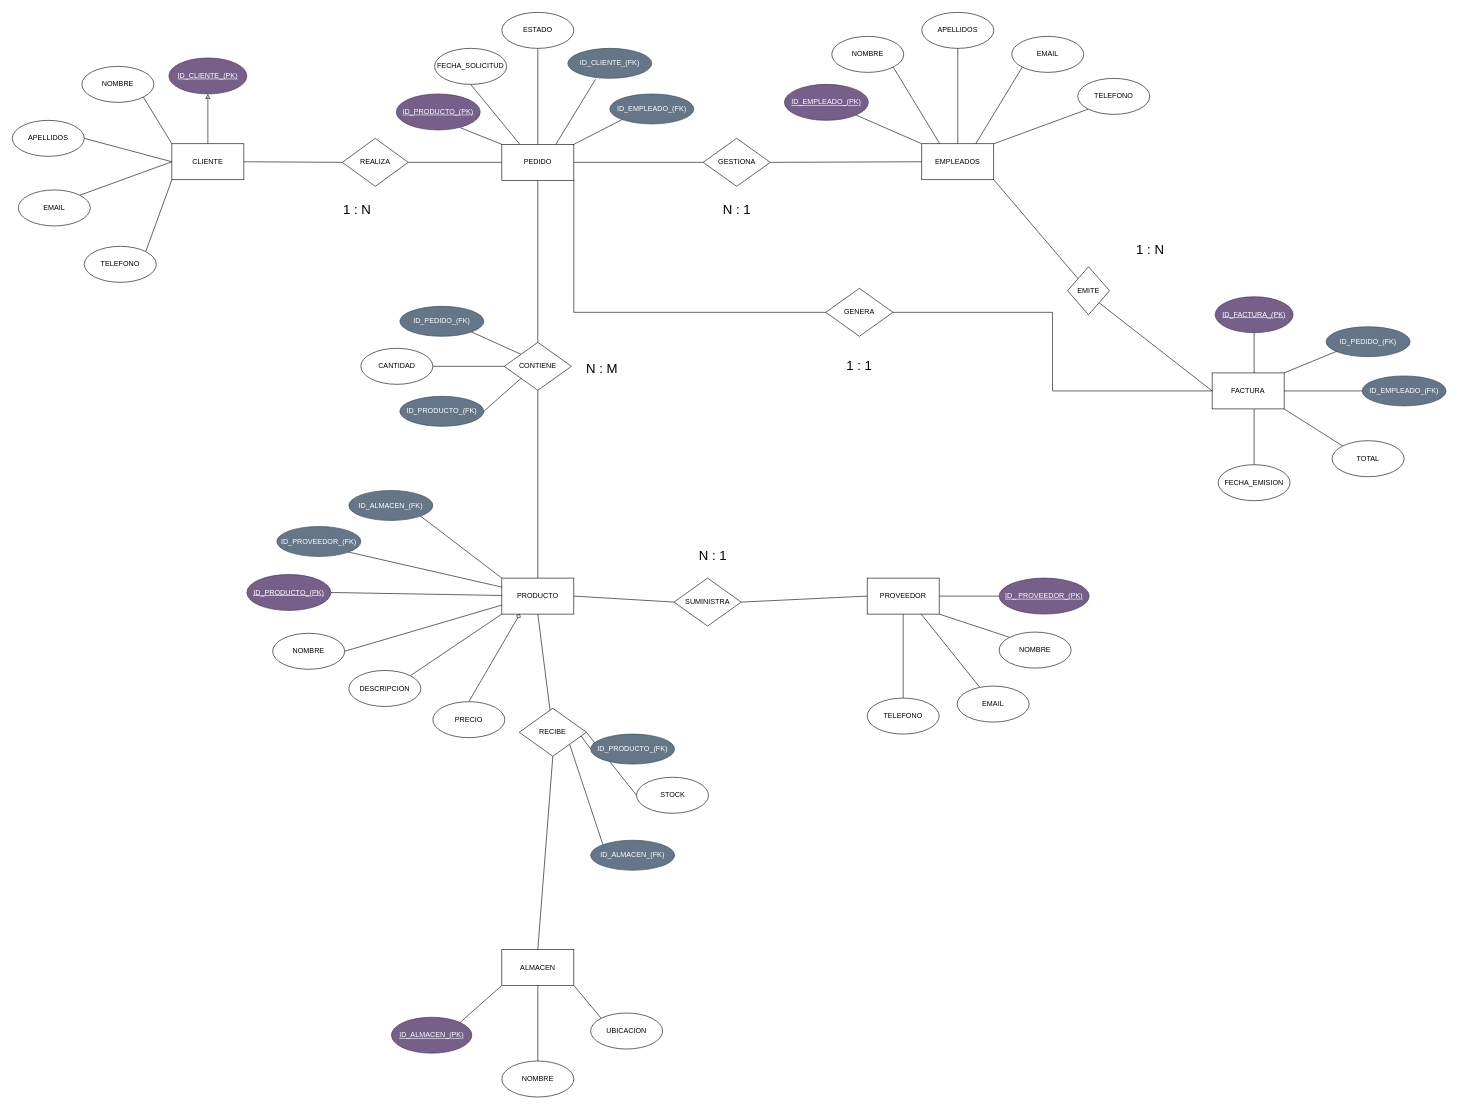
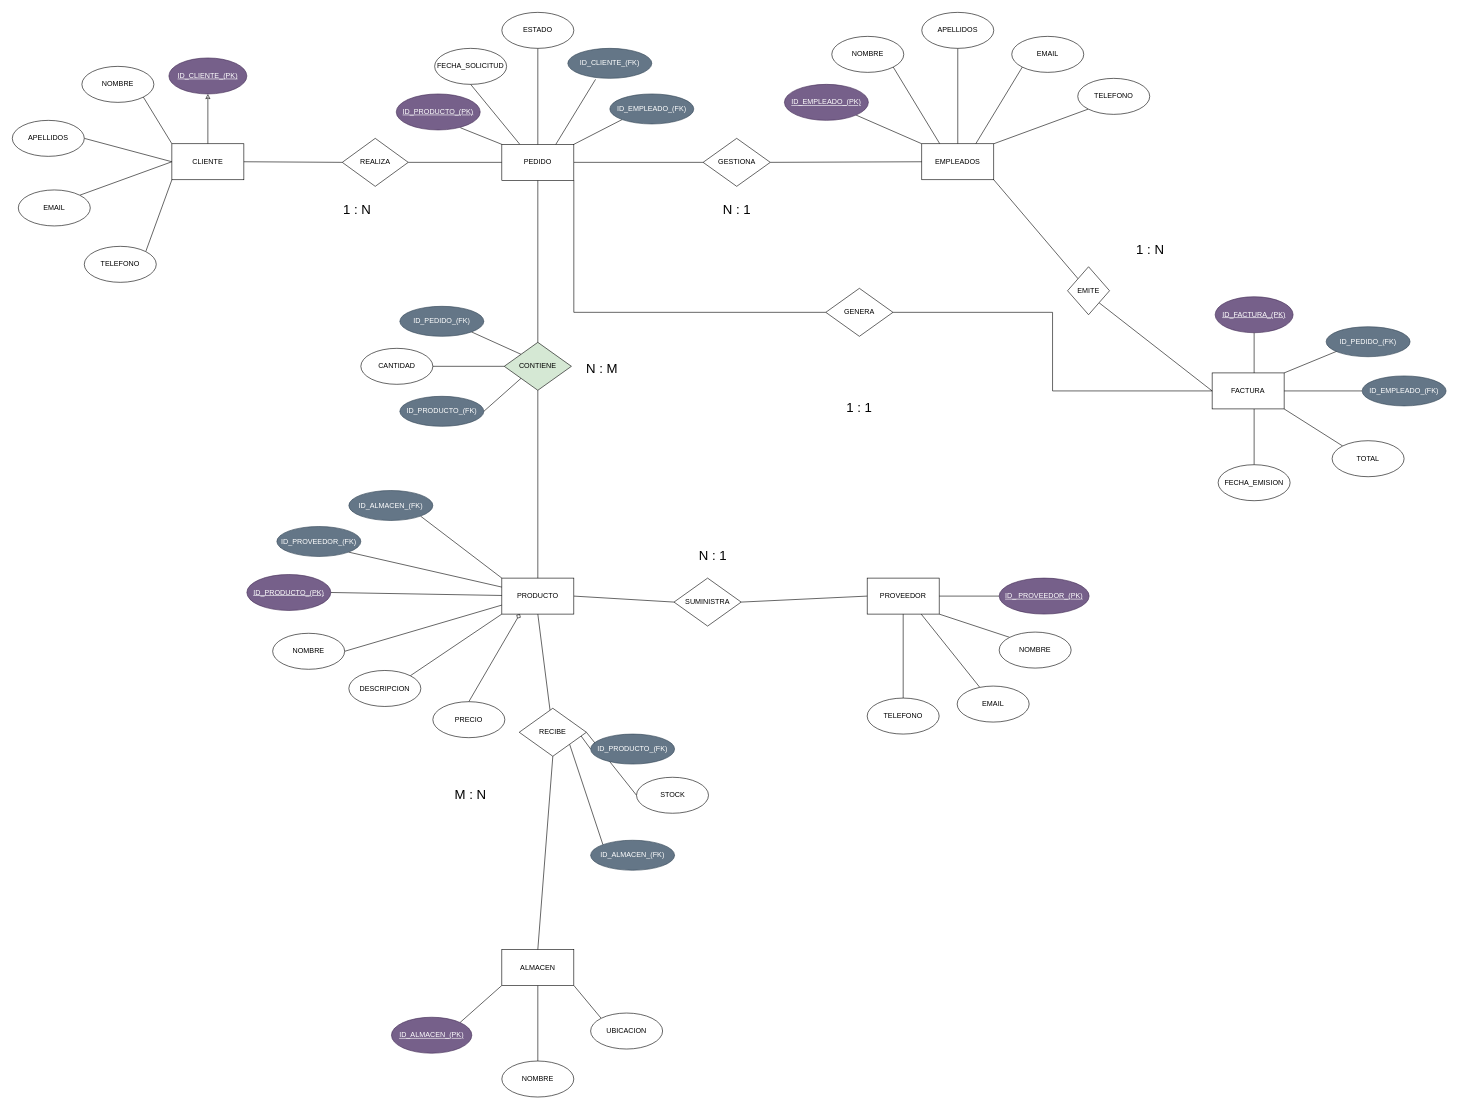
(538, 366) -> (538, 366)
(860, 366) -> (860, 408)
none -> (471, 795)
